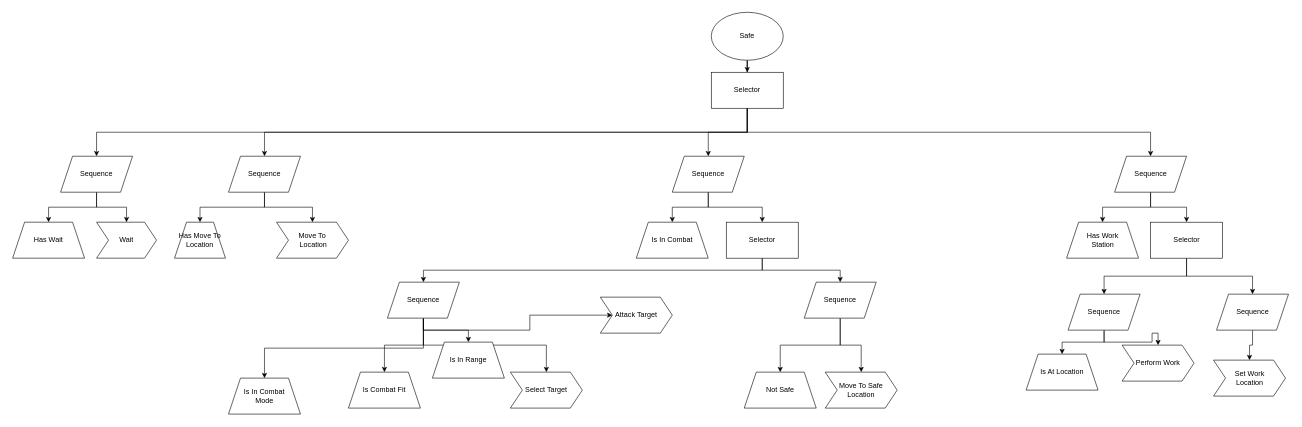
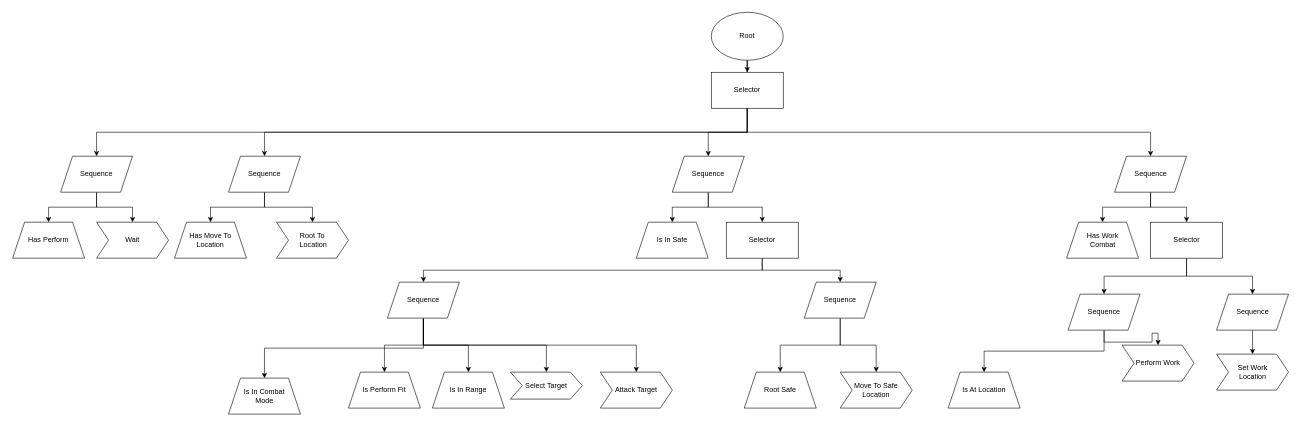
(747, 36) -> (747, 36)
(48, 240) -> (48, 240)
(126, 240) -> (132, 240)
(200, 240) -> (210, 240)
(312, 240) -> (312, 240)
(672, 240) -> (672, 240)
(1103, 240) -> (1103, 240)
(636, 315) -> (636, 390)
(468, 360) -> (468, 390)
(1062, 372) -> (984, 390)
(1250, 378) -> (1253, 372)
(384, 390) -> (384, 390)
(546, 390) -> (546, 386)
(780, 390) -> (780, 390)
(861, 390) -> (876, 390)
